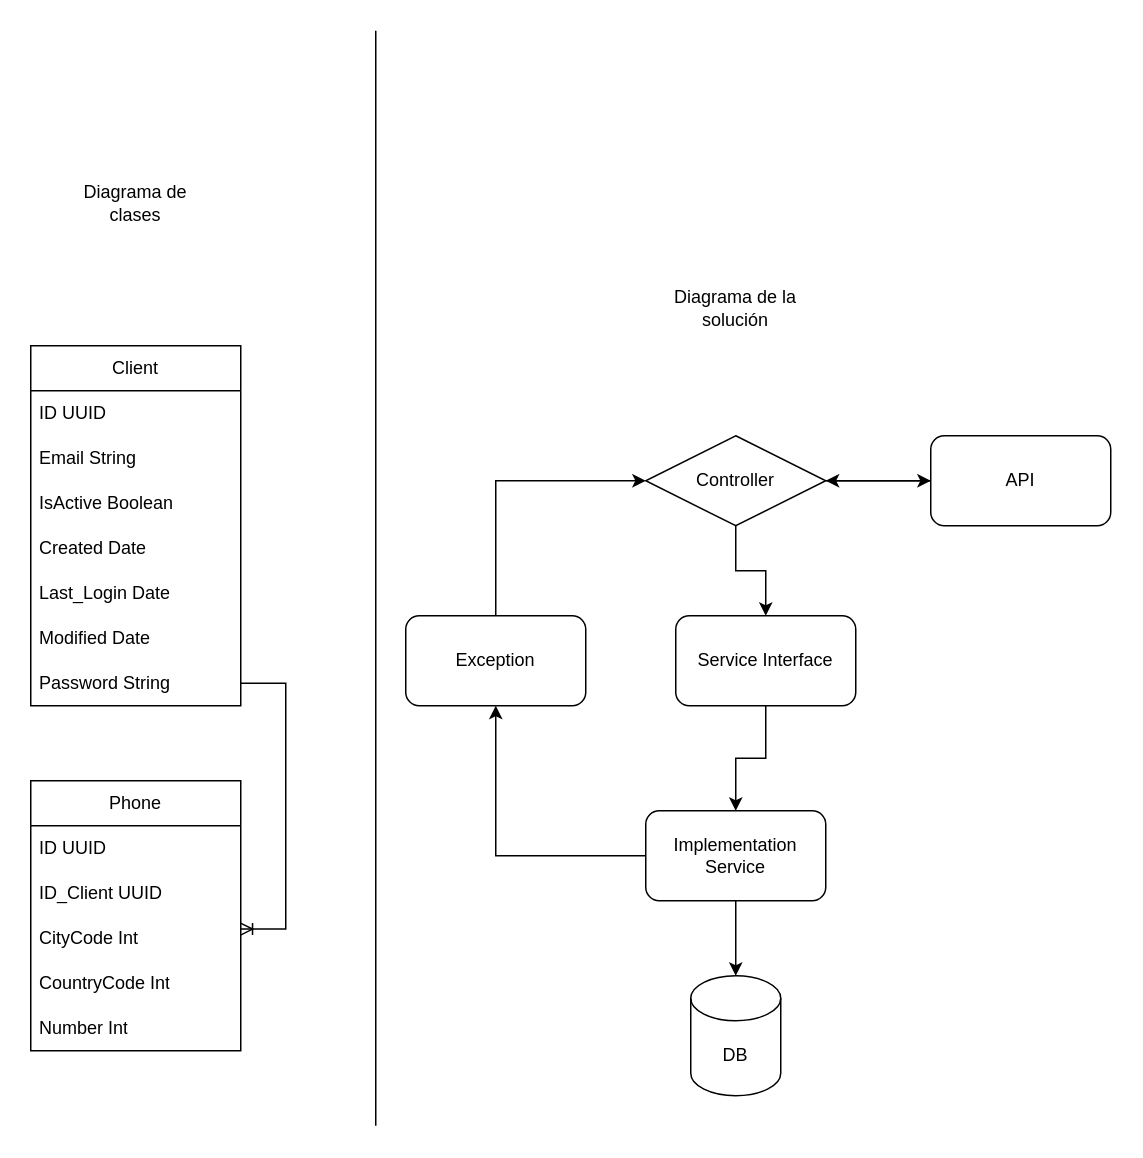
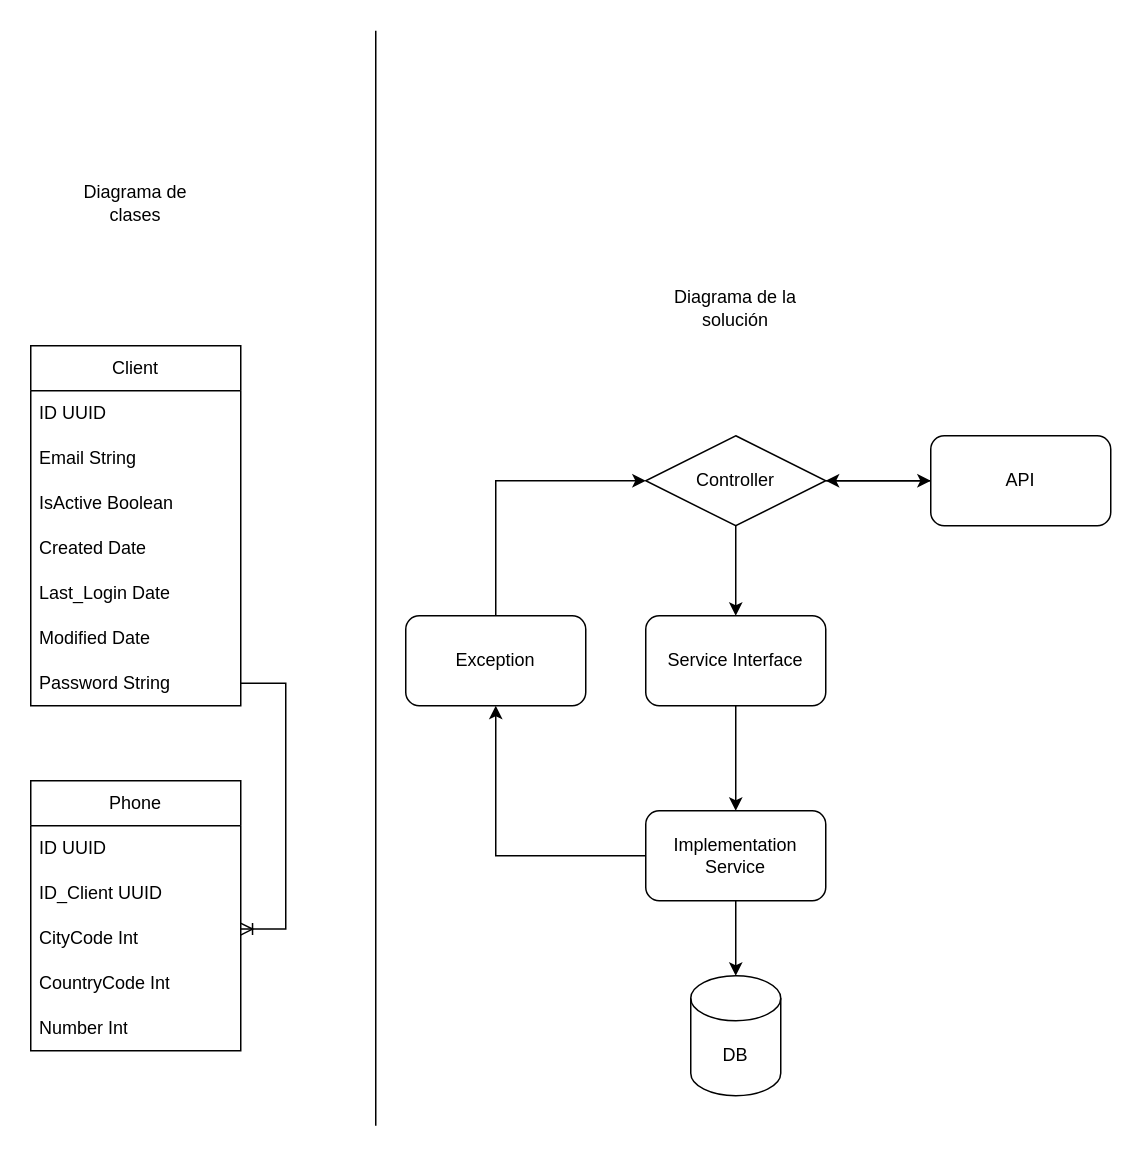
(766, 661) -> (736, 661)
